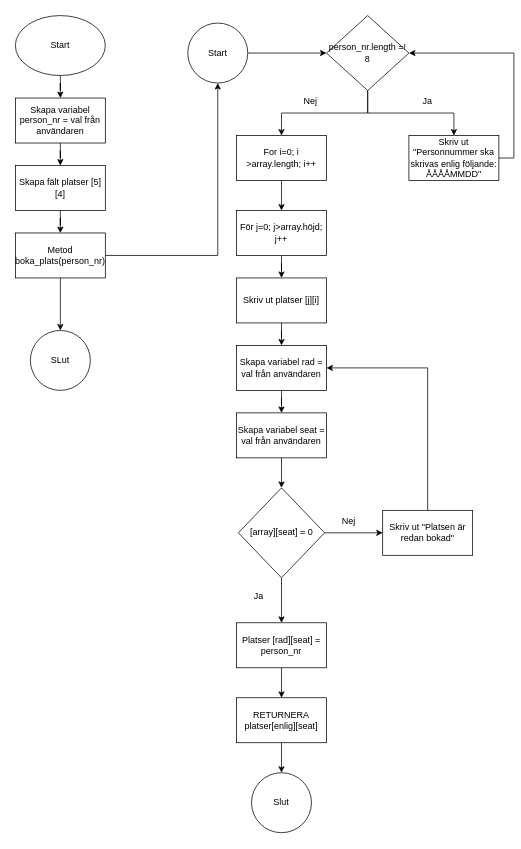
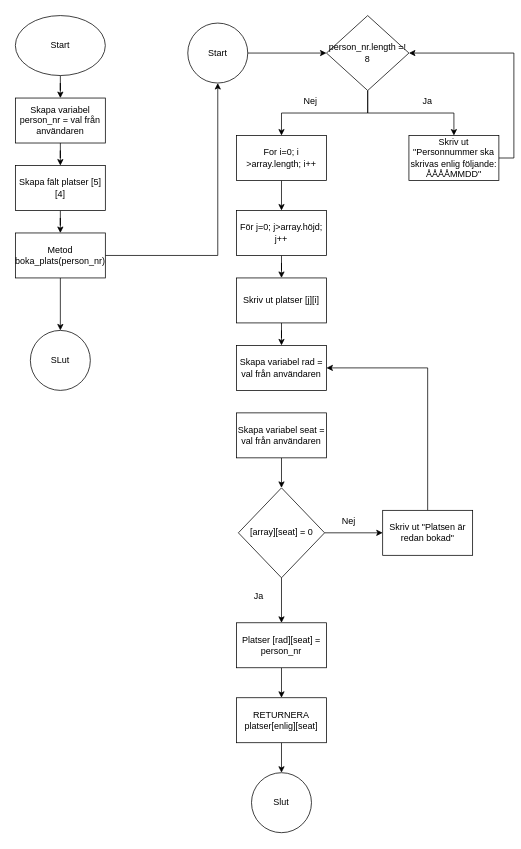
(282, 404) -> none
